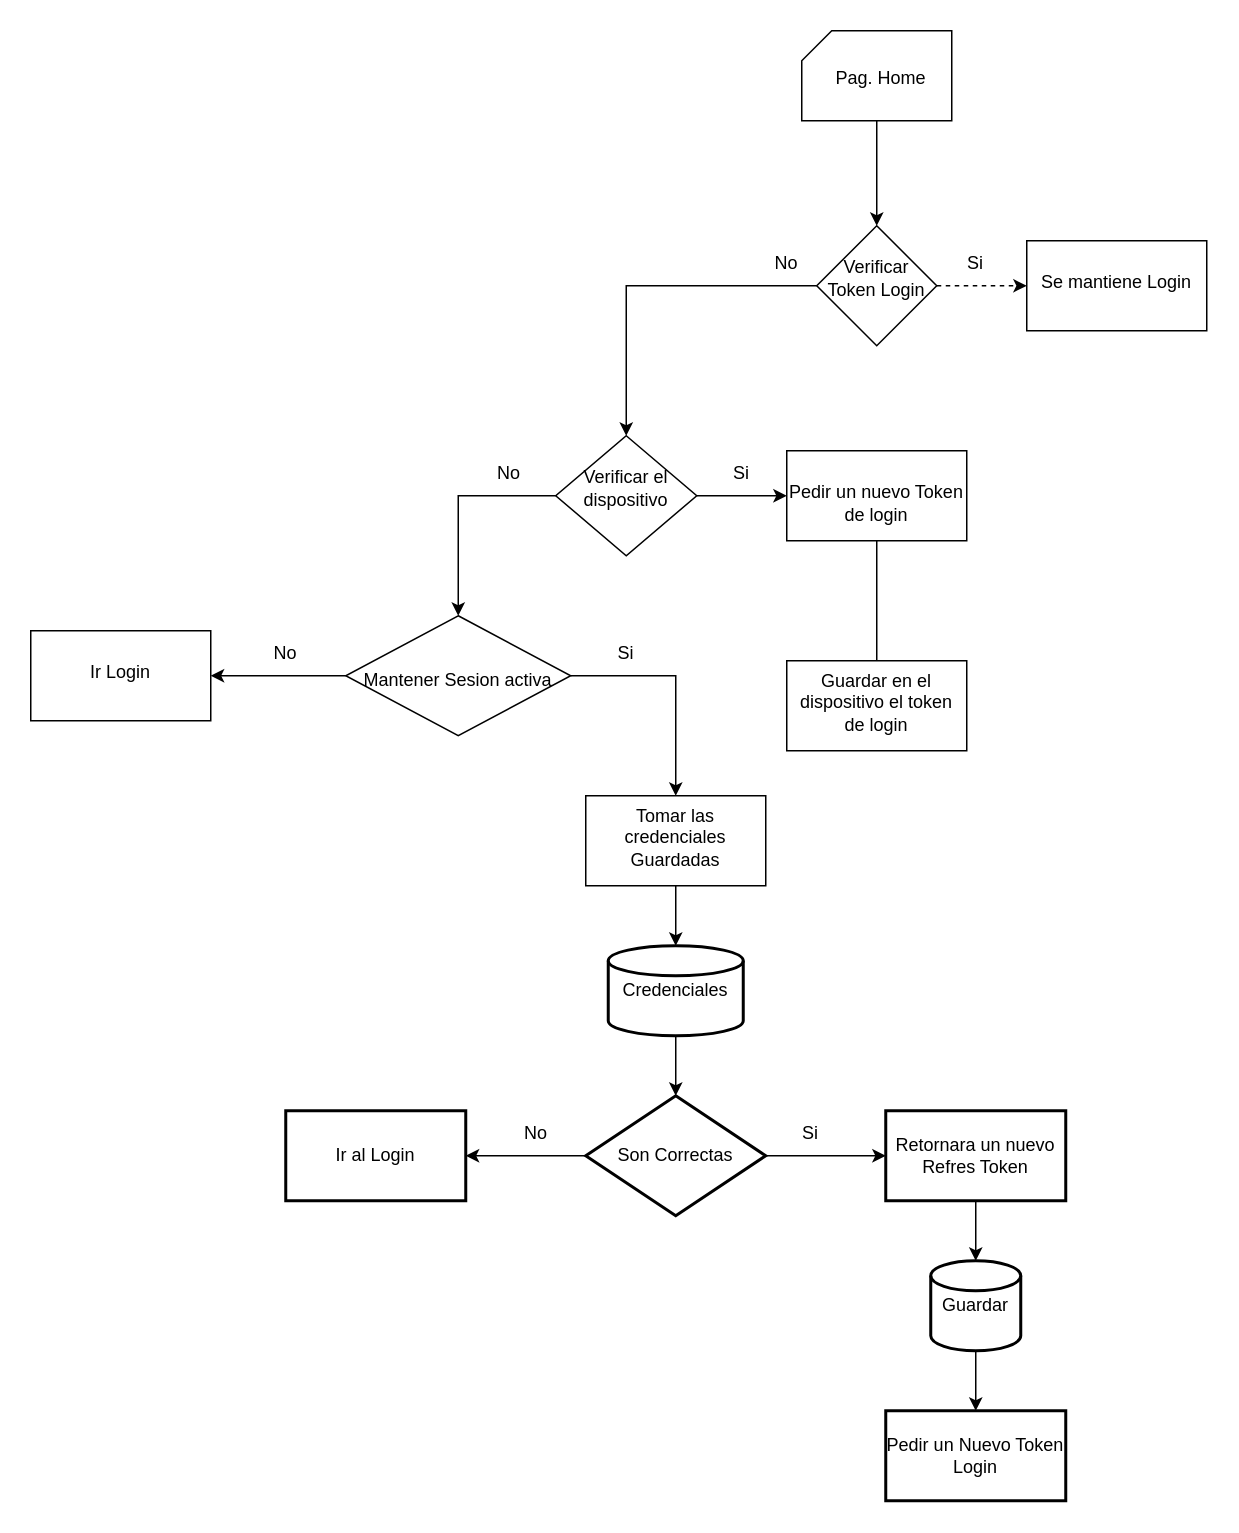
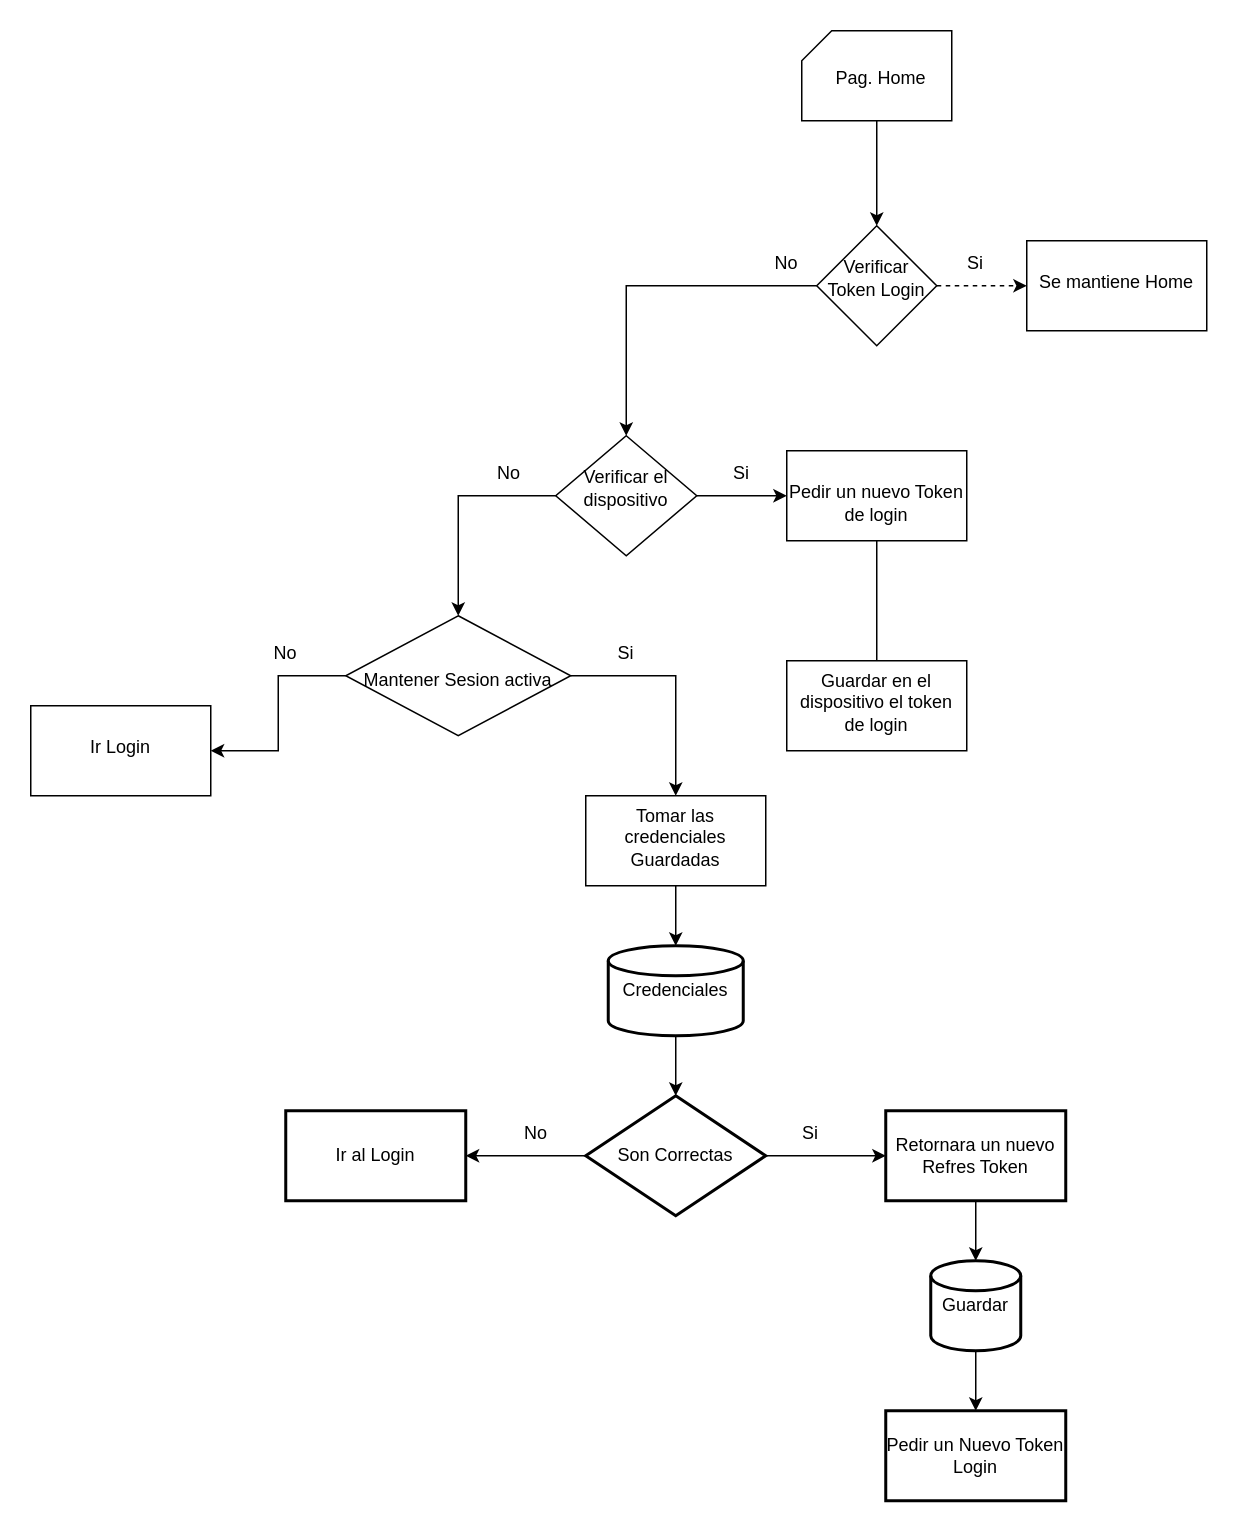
(1117, 262) -> (1117, 262)
(121, 676) -> (121, 751)
